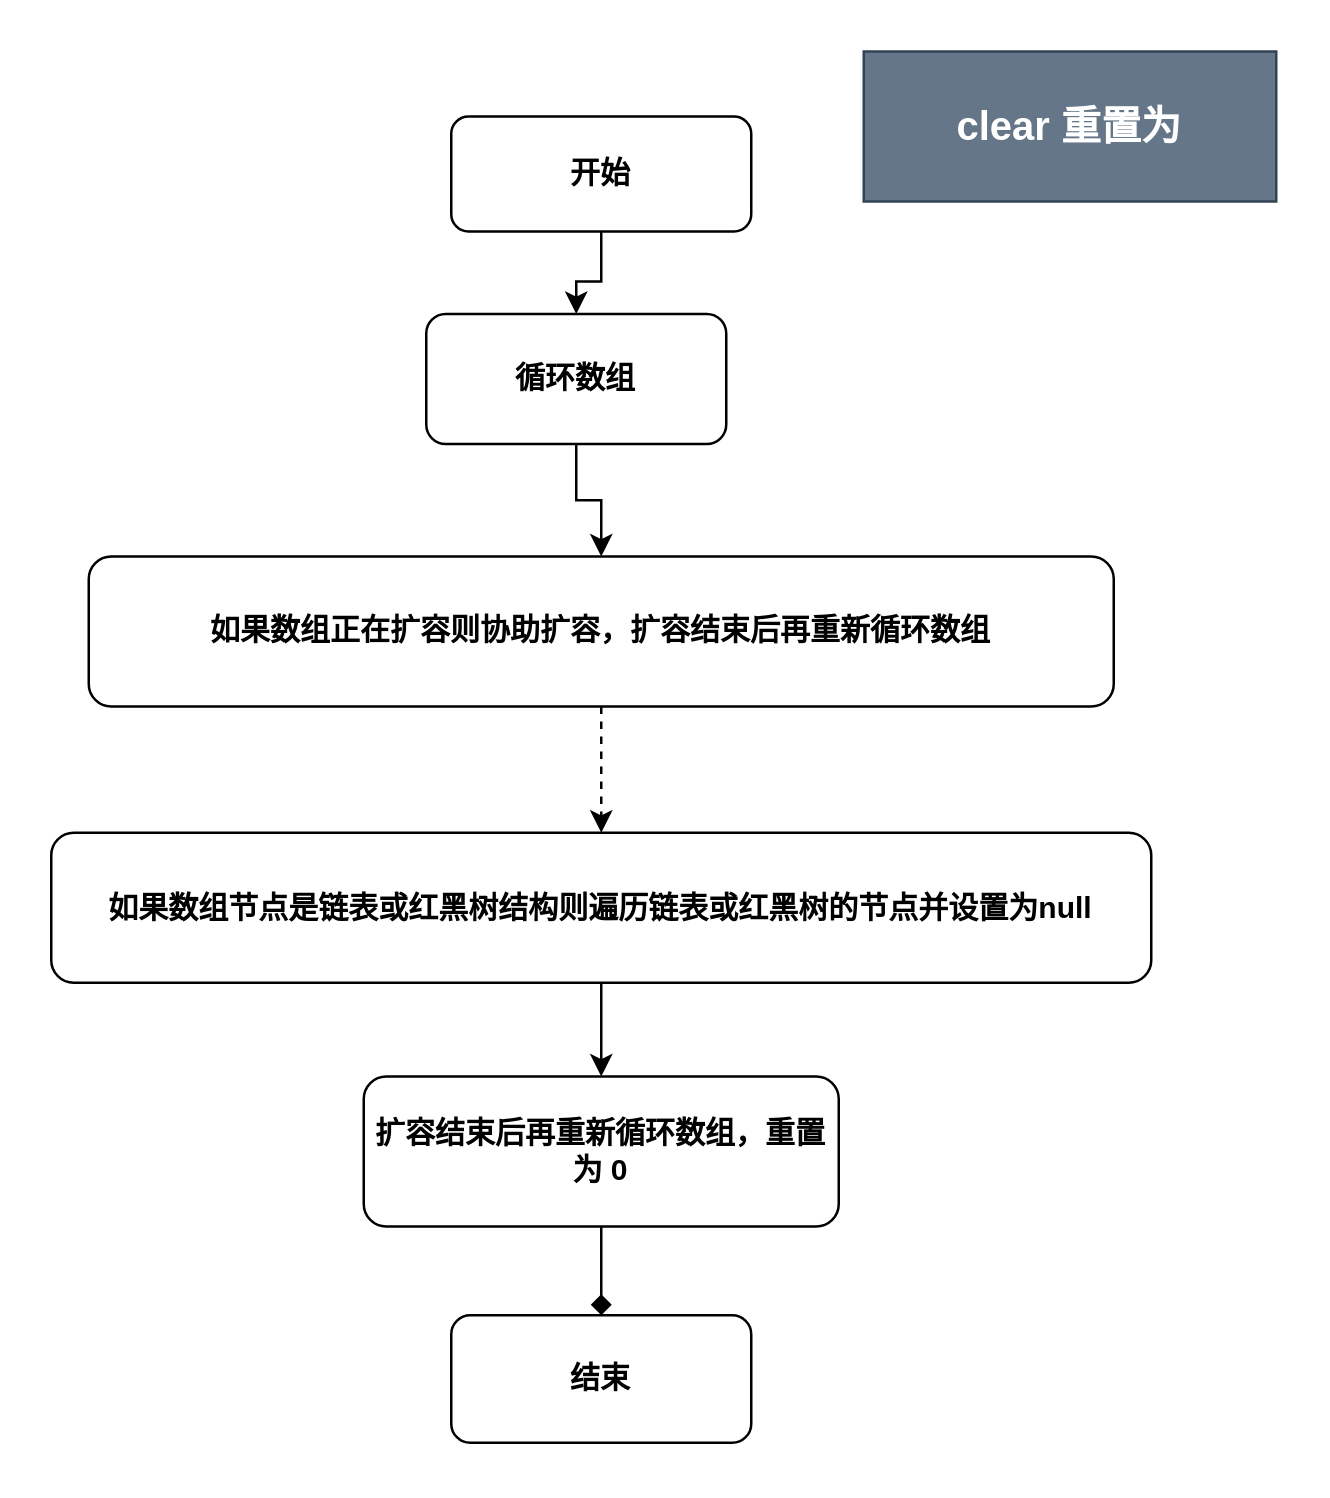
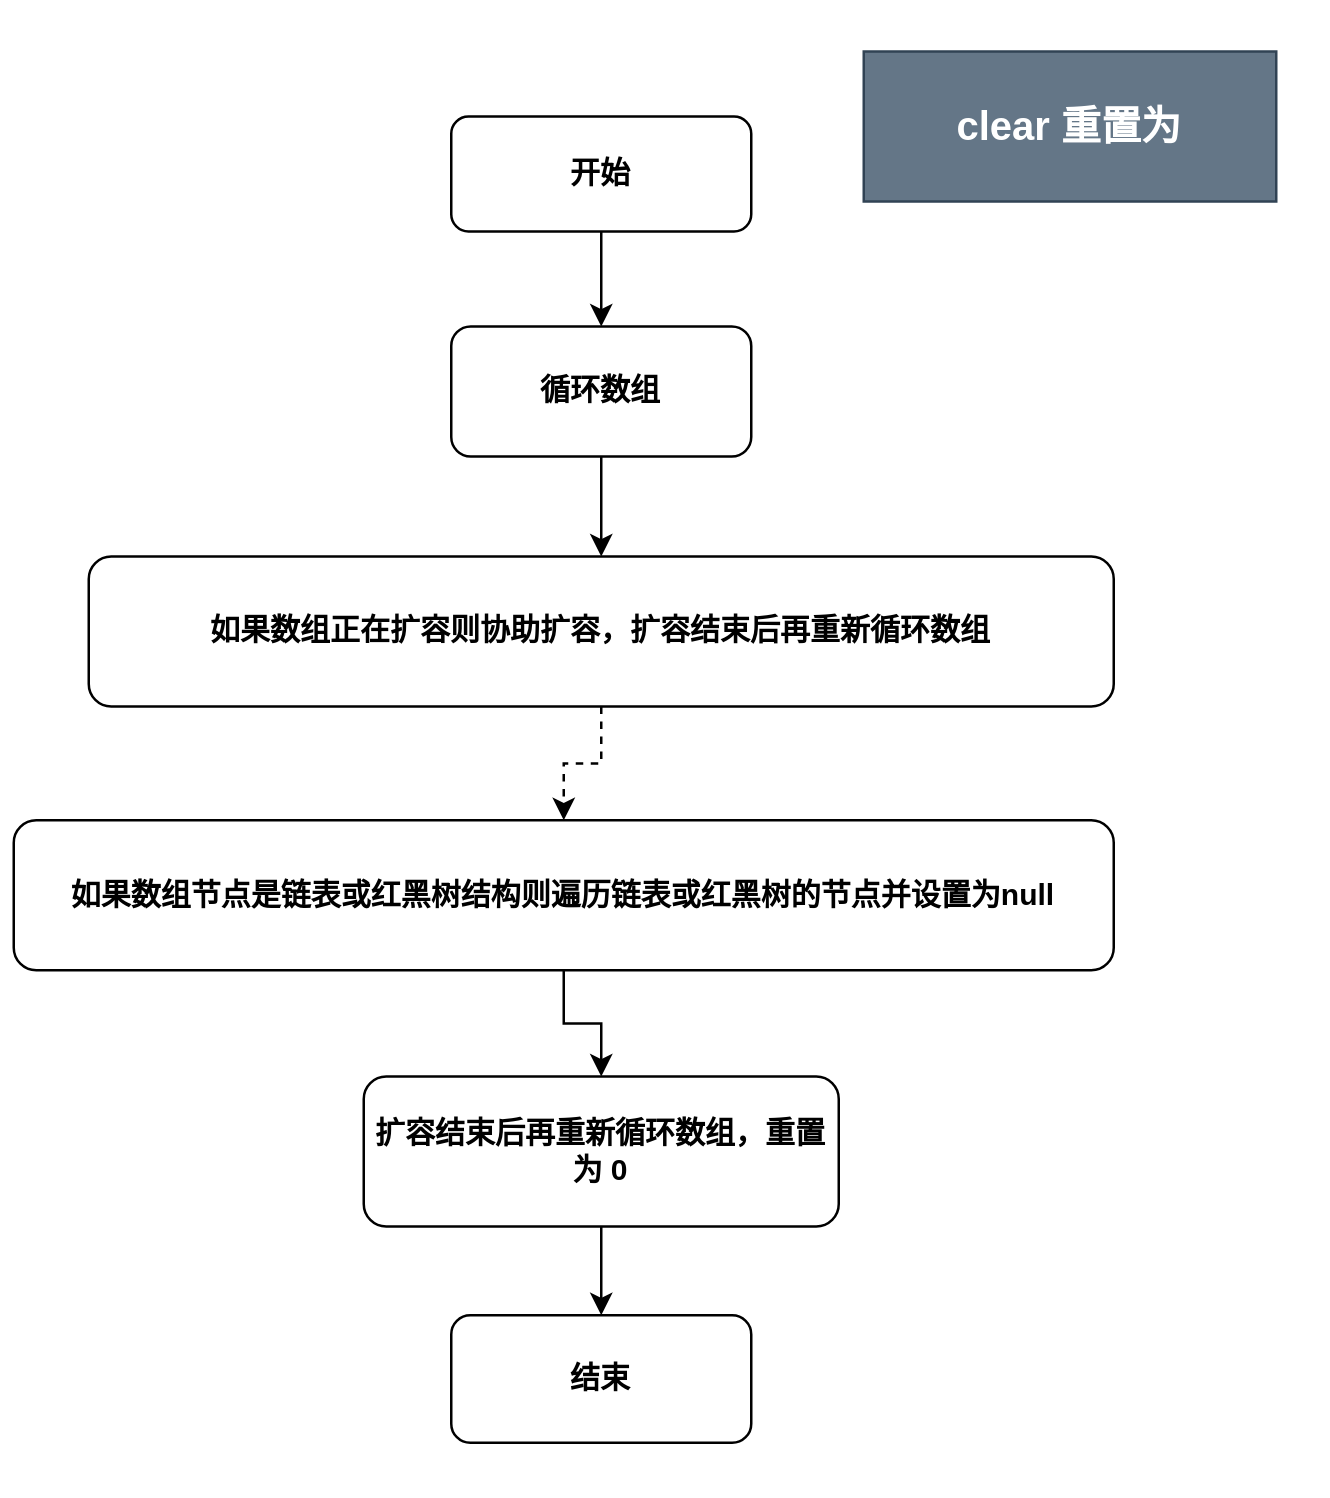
(576, 379) -> (601, 391)
(601, 908) -> (564, 895)
(601, 1295) -> (601, 1296)
